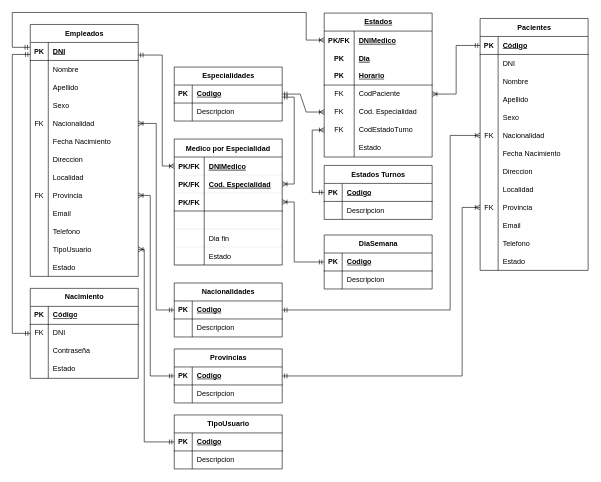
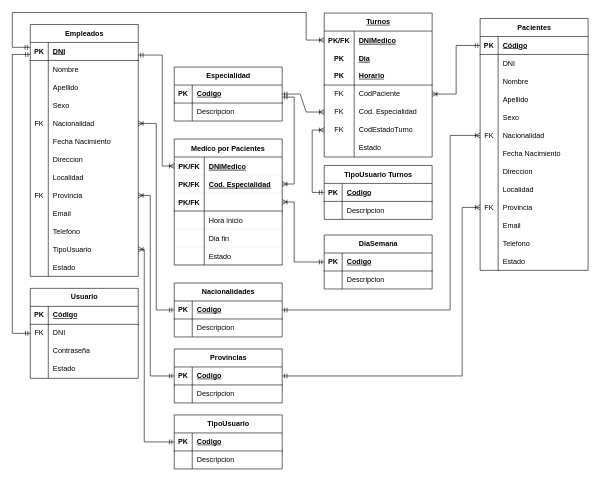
(379, 22) -> (379, 22)
(229, 76) -> (229, 76)
(228, 148) -> (228, 148)
(379, 174) -> (379, 174)
none -> (243, 220)
(85, 297) -> (85, 297)
